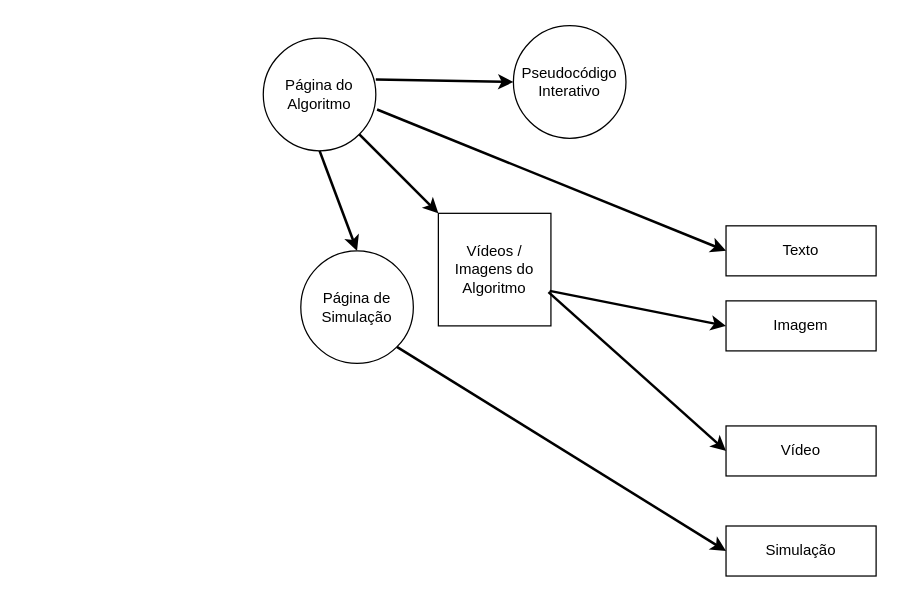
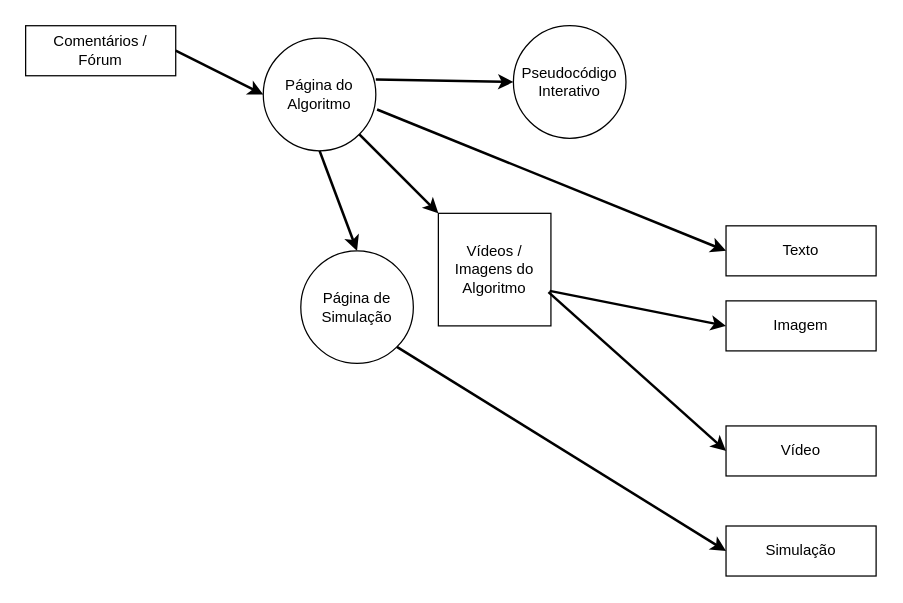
none -> (101, 51)
none -> (214, 70)
